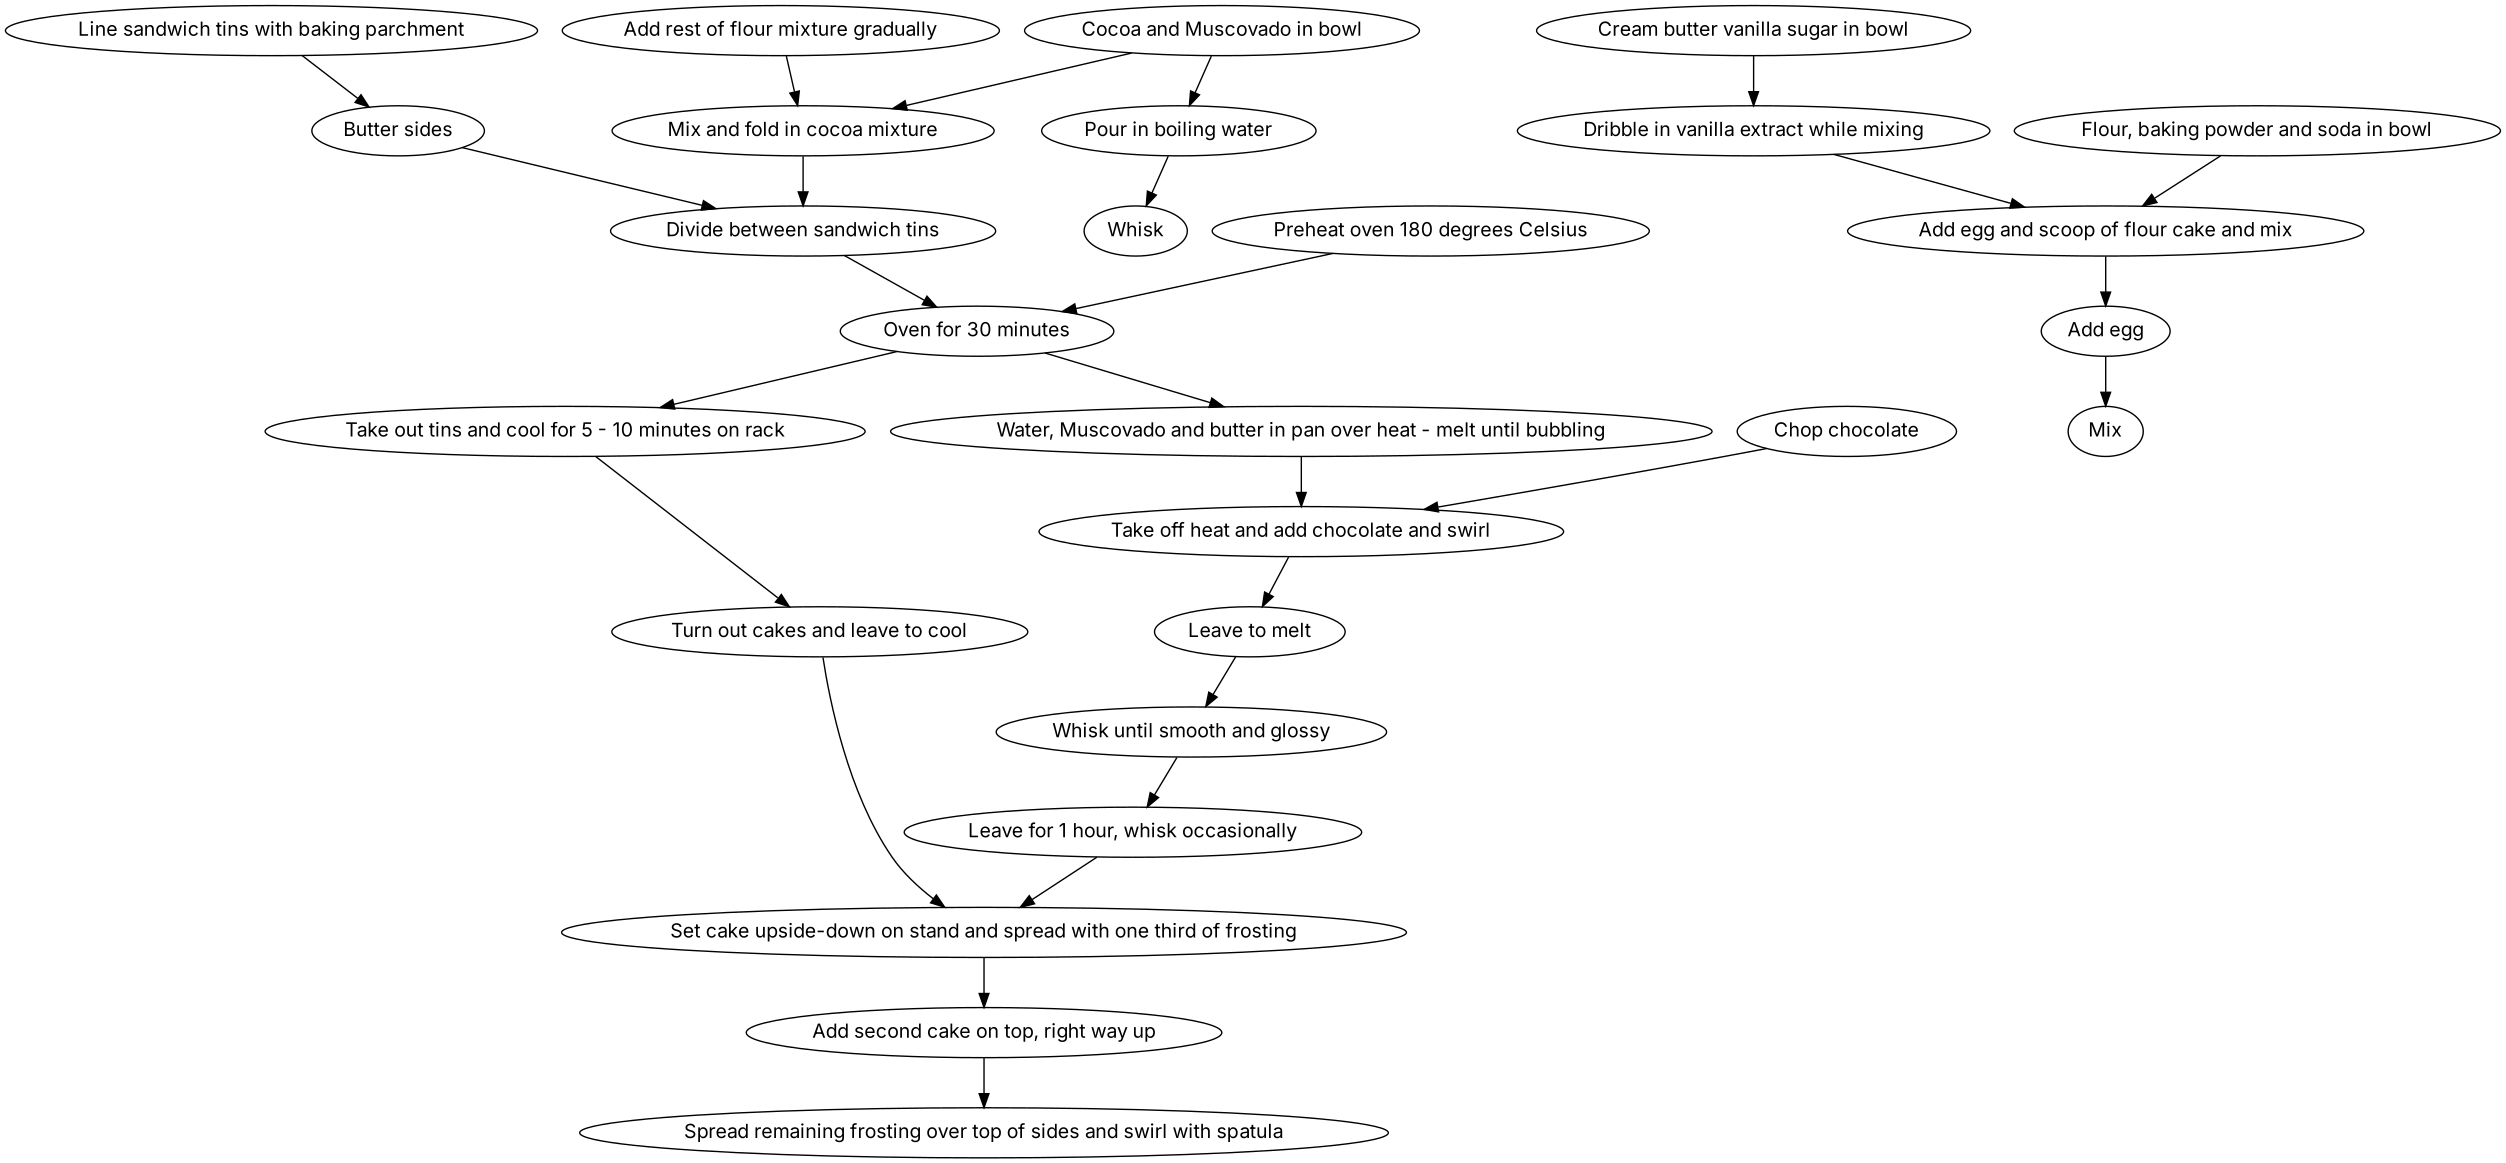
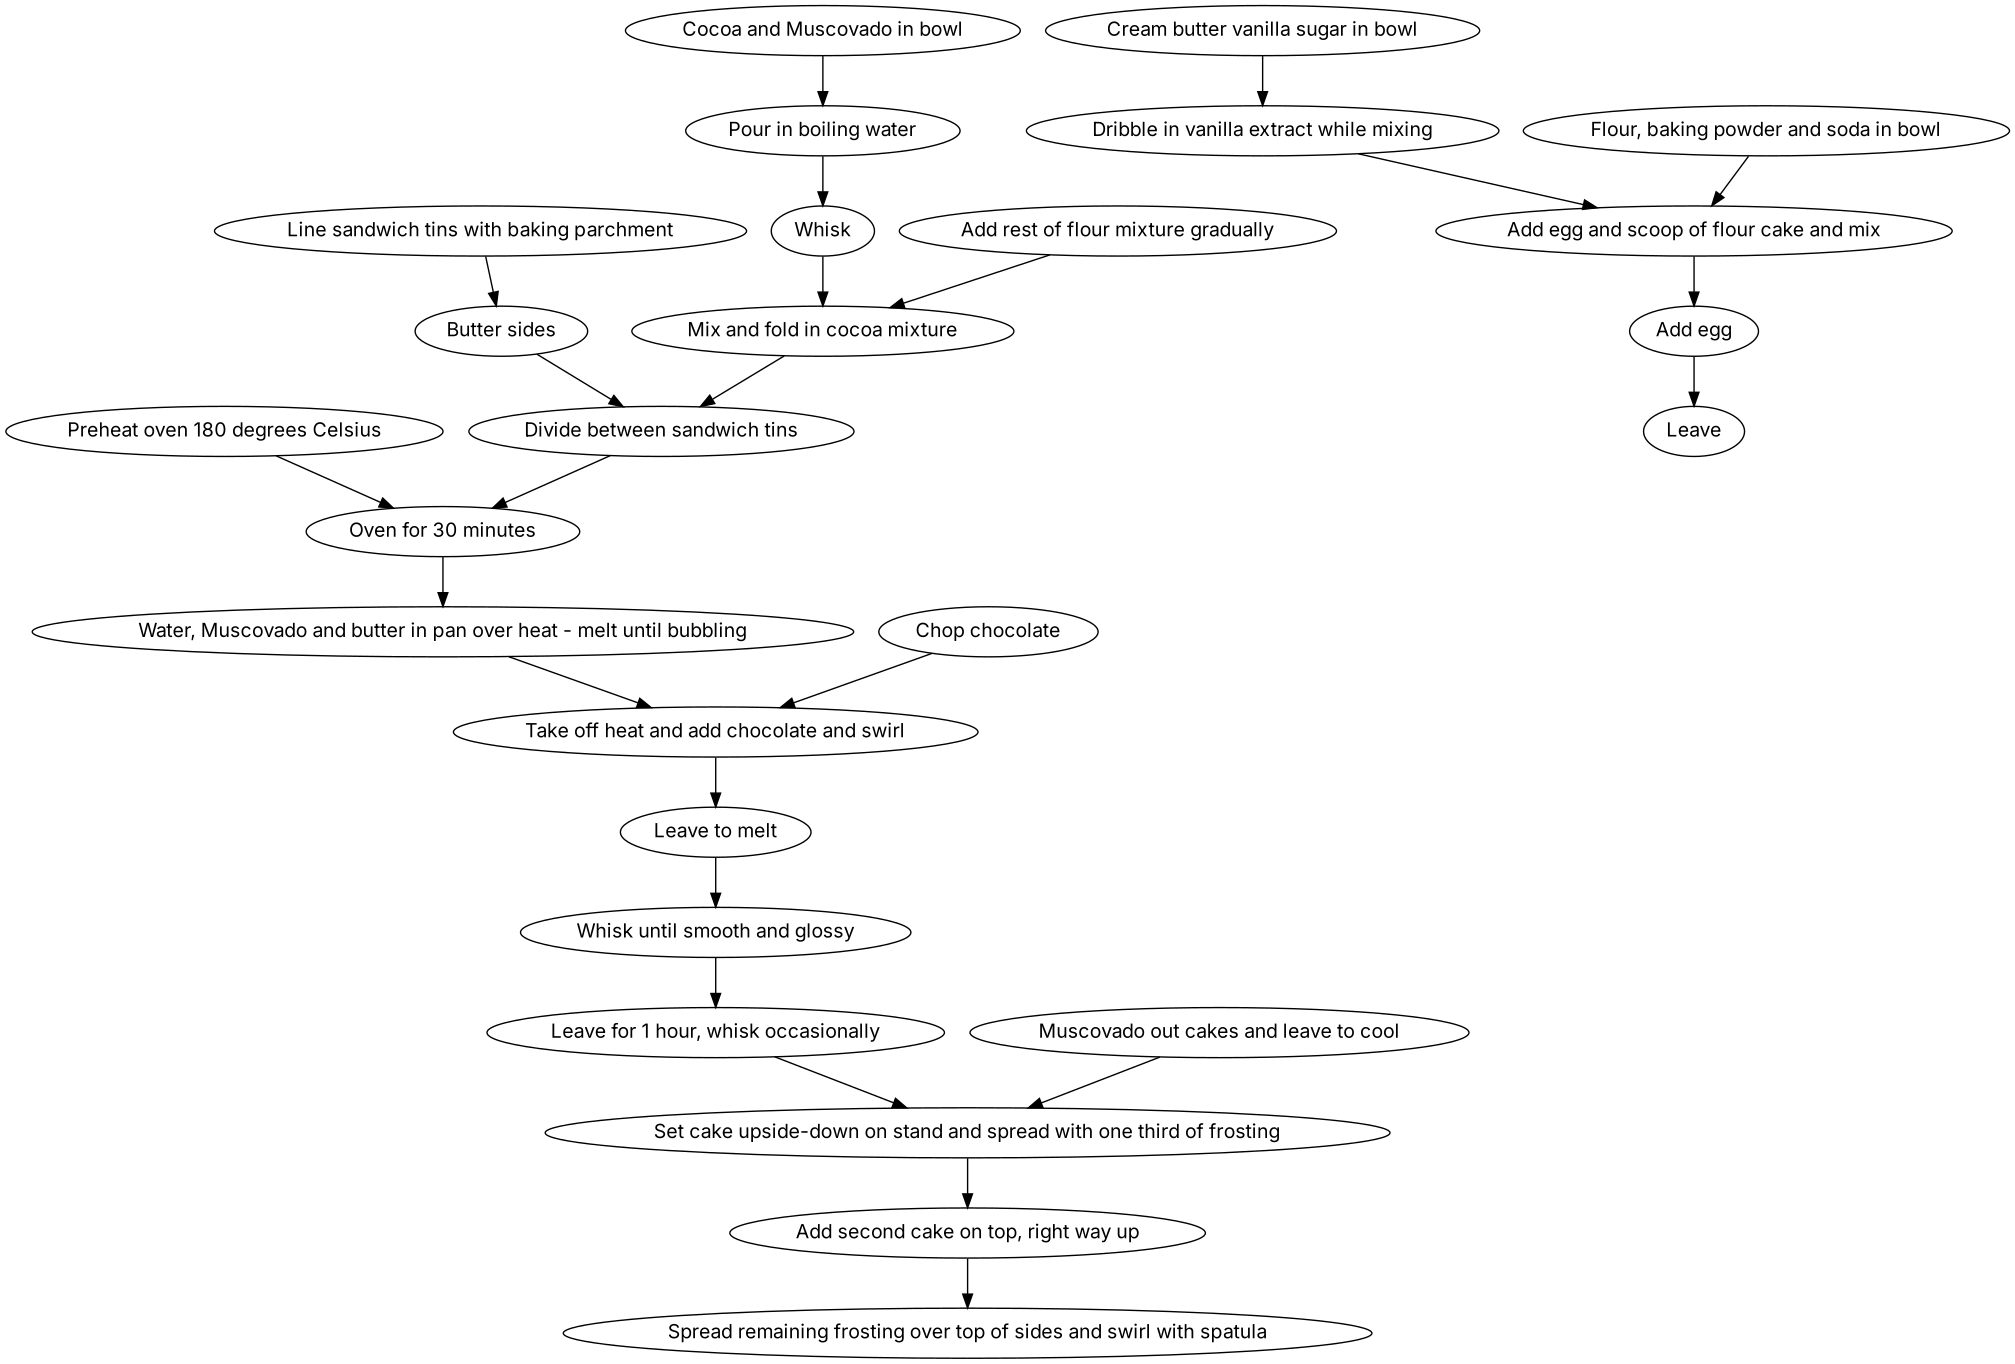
(1019, 79) -> (823, 274)
(565, 431) -> none
(2106, 431) -> (1694, 431)
(820, 632) -> (1220, 1033)
